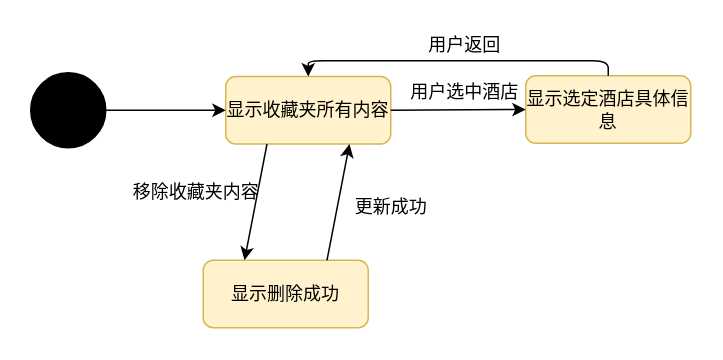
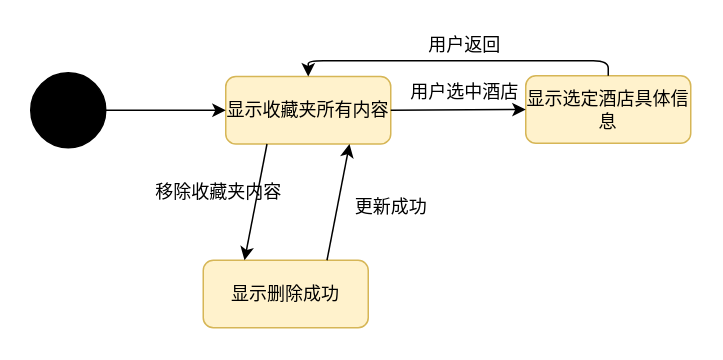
(196, 193) -> (218, 193)
